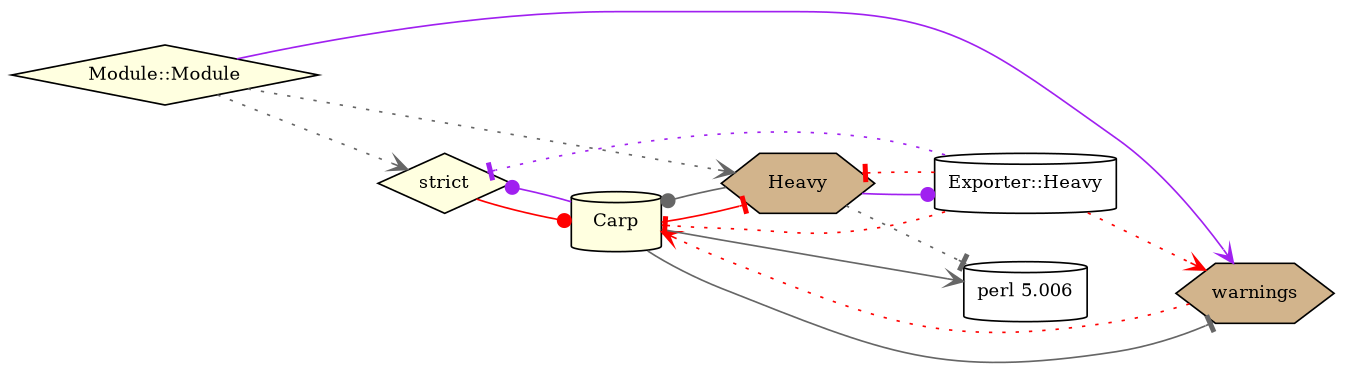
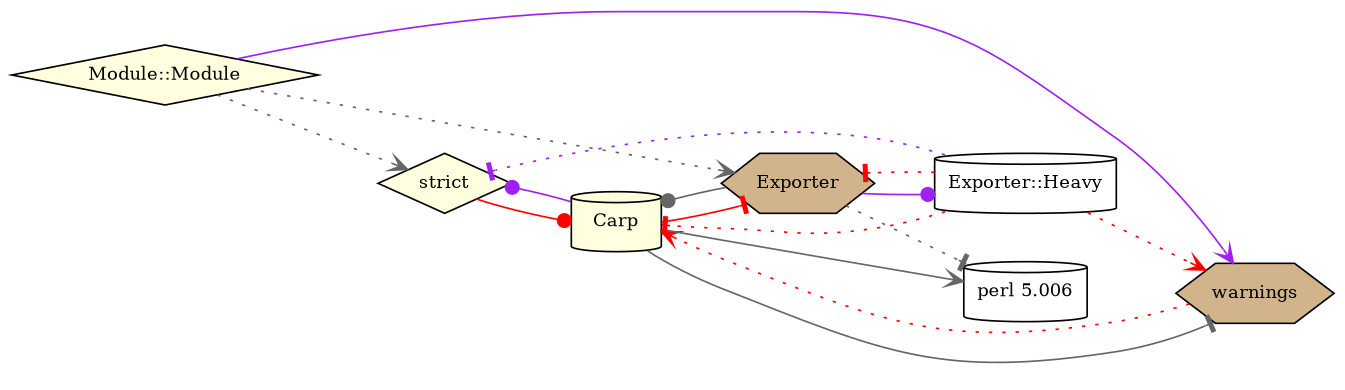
(798, 183) -> (798, 183)
